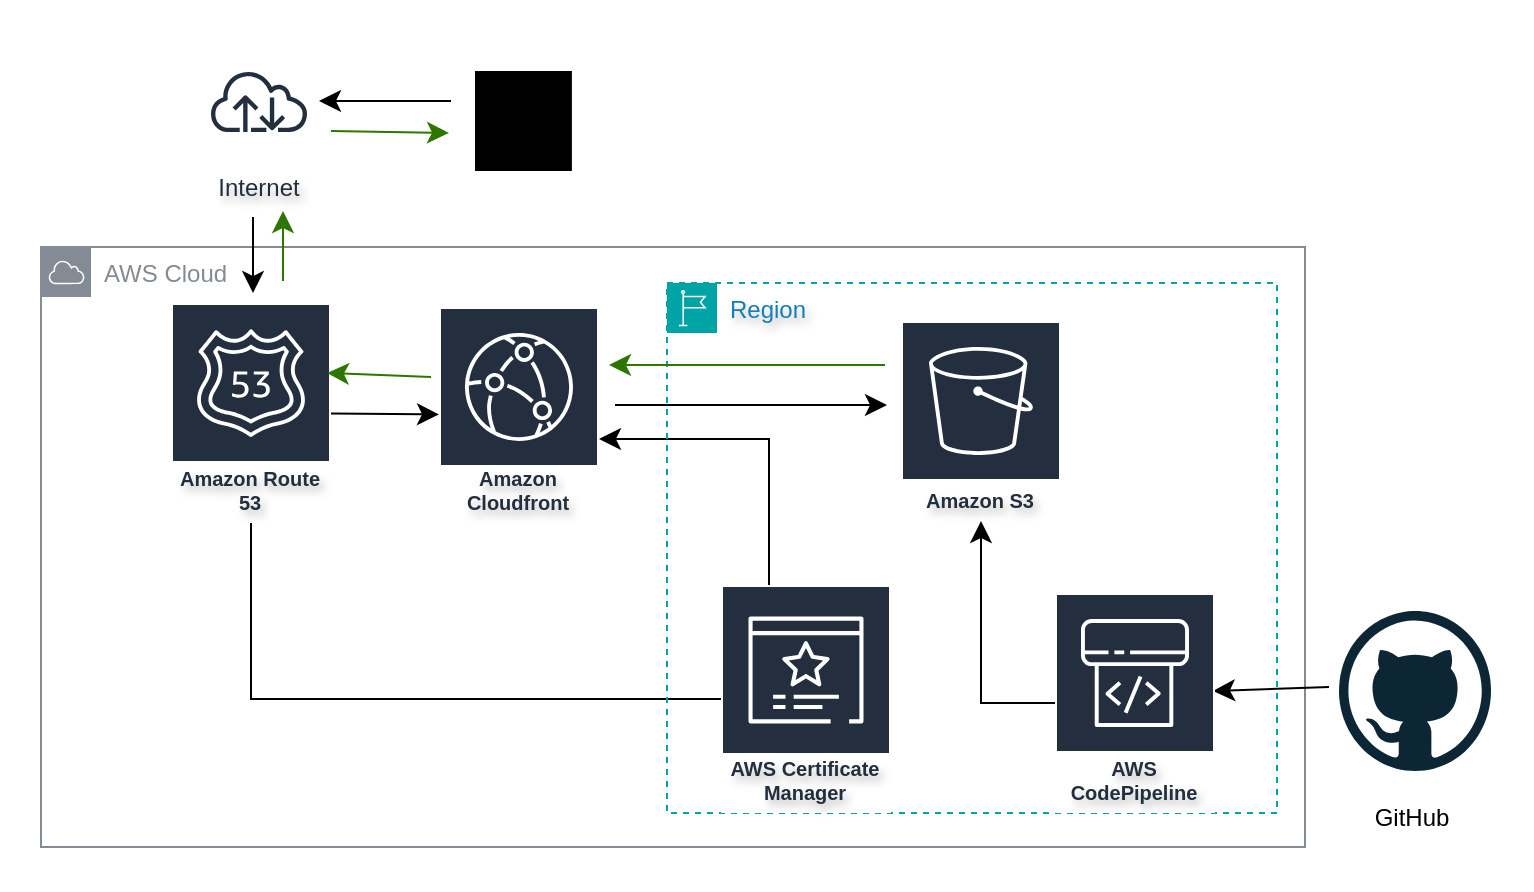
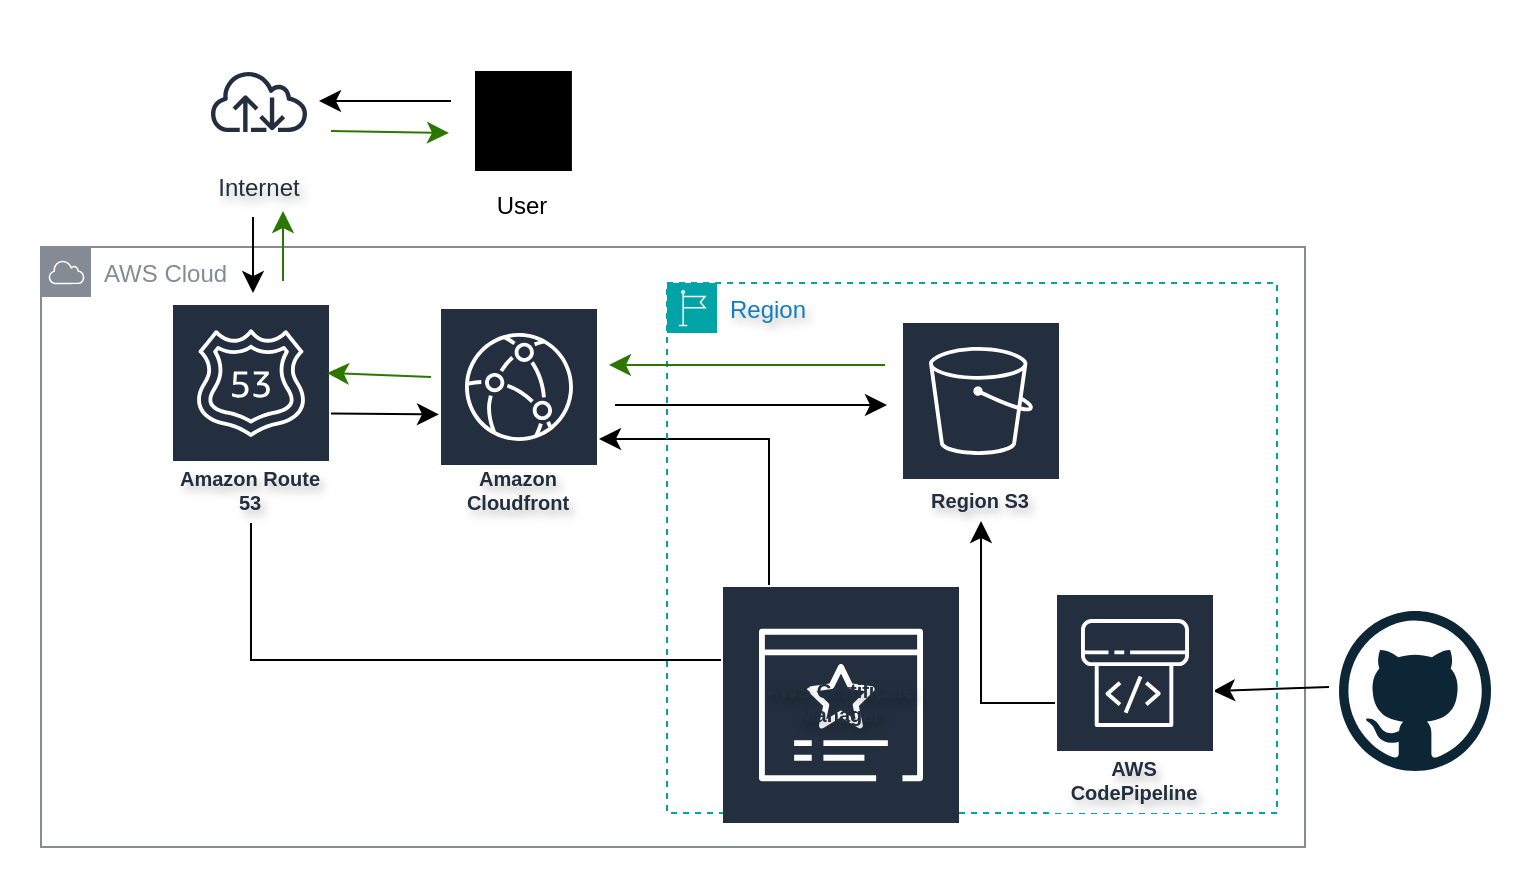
none -> (523, 207)
(981, 501) -> (981, 501)
(806, 699) -> (841, 660)
(1413, 819) -> none
